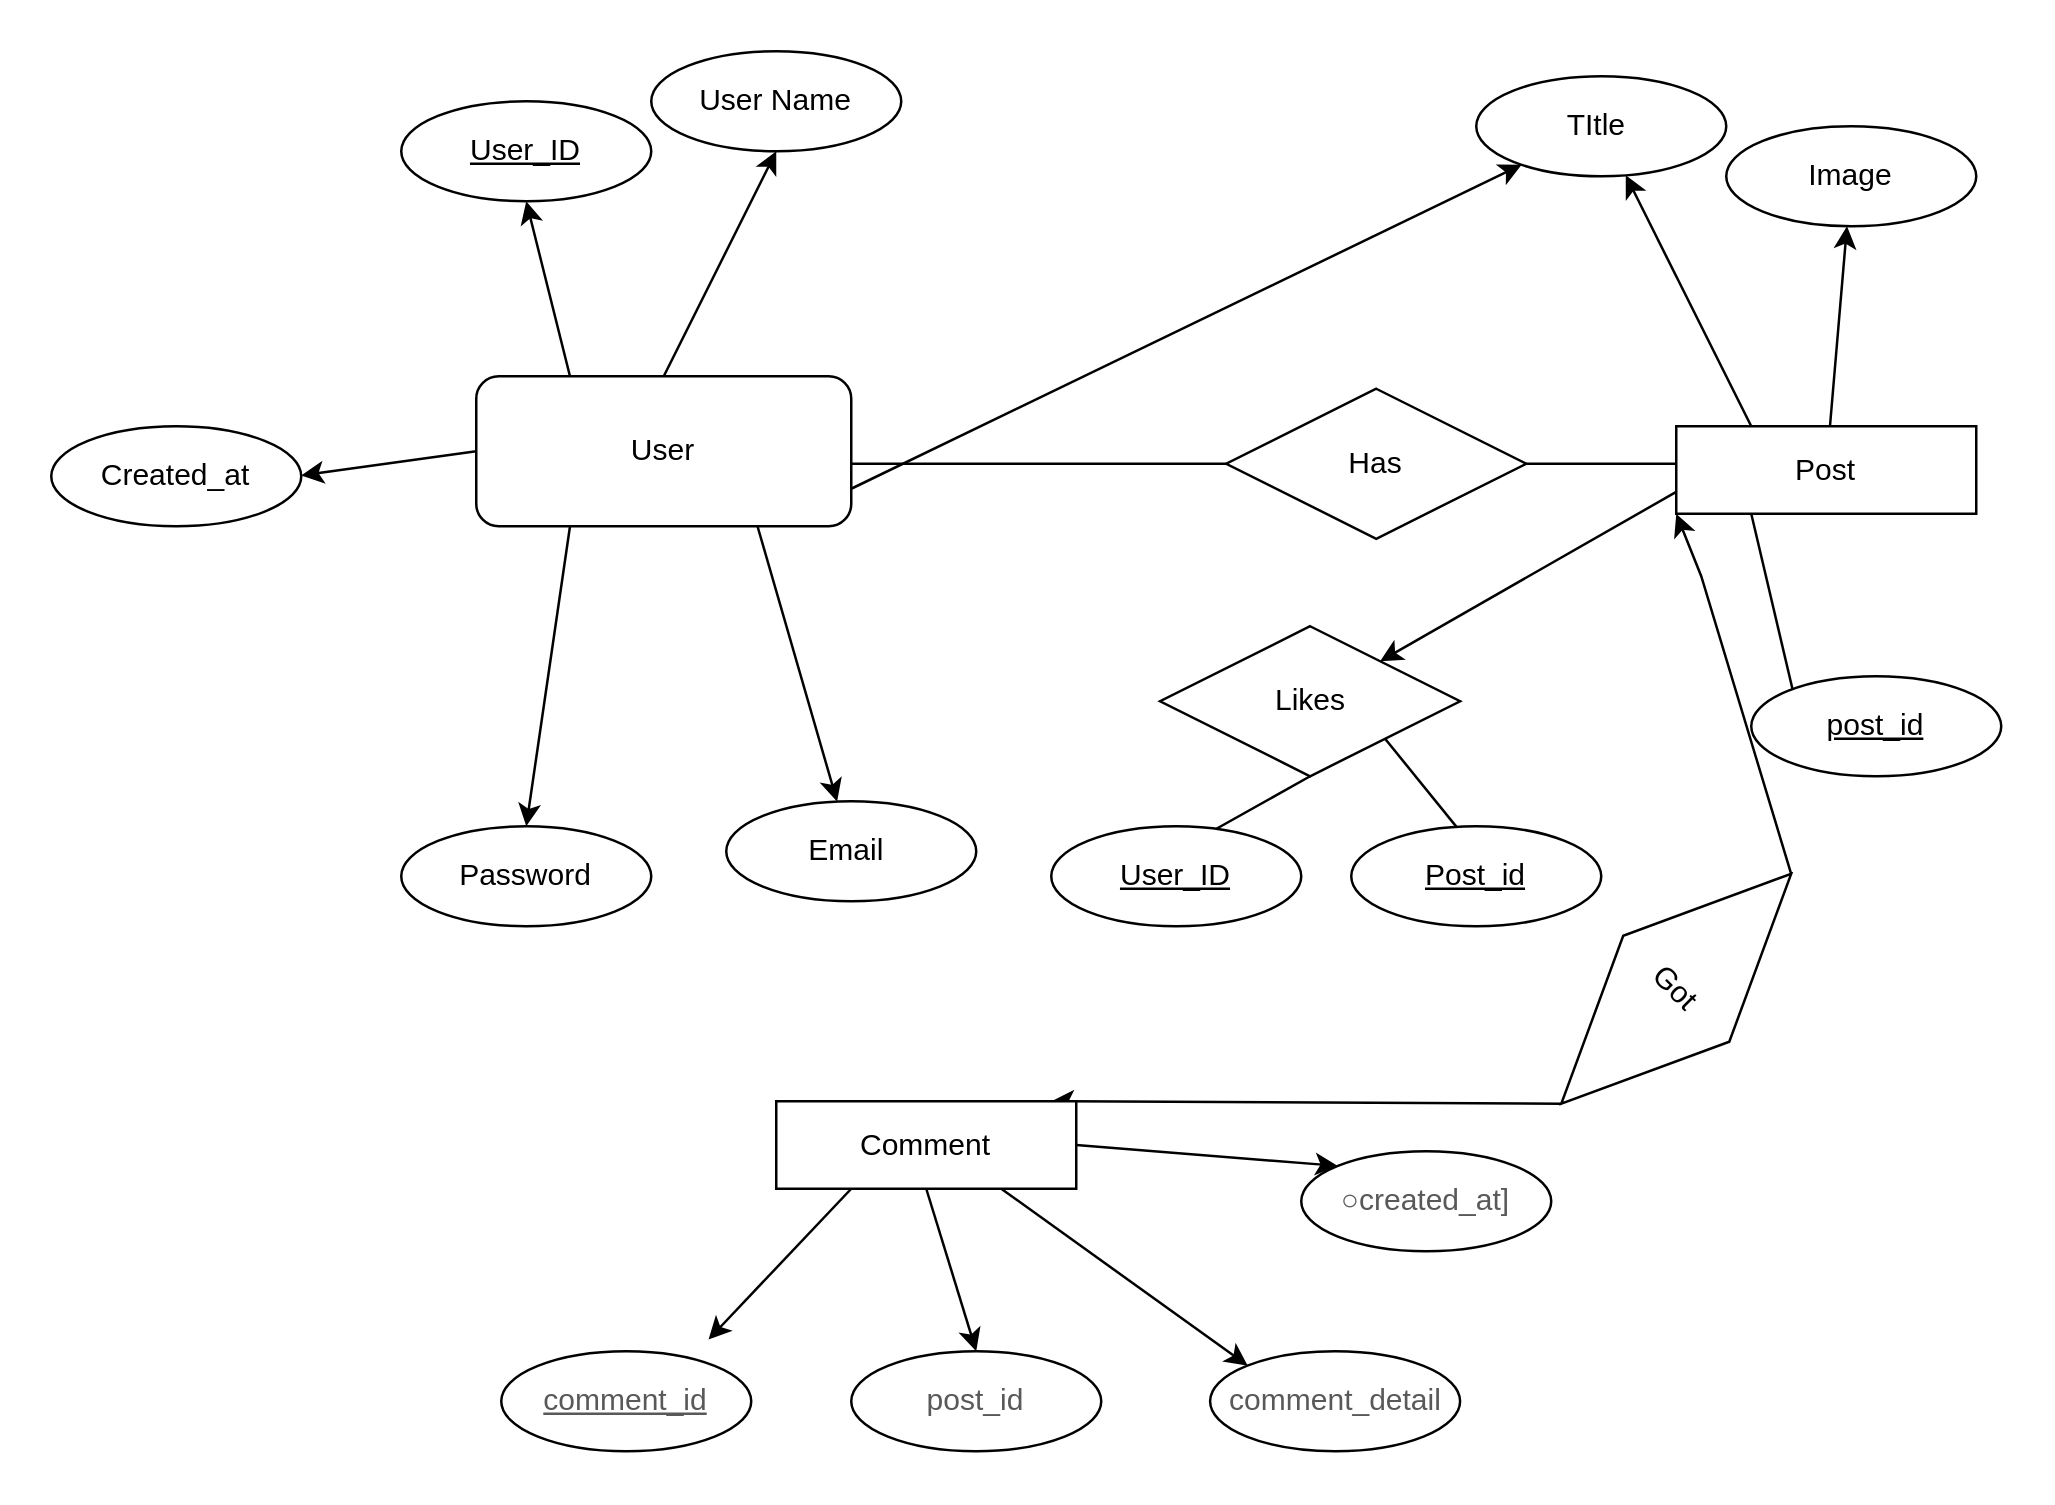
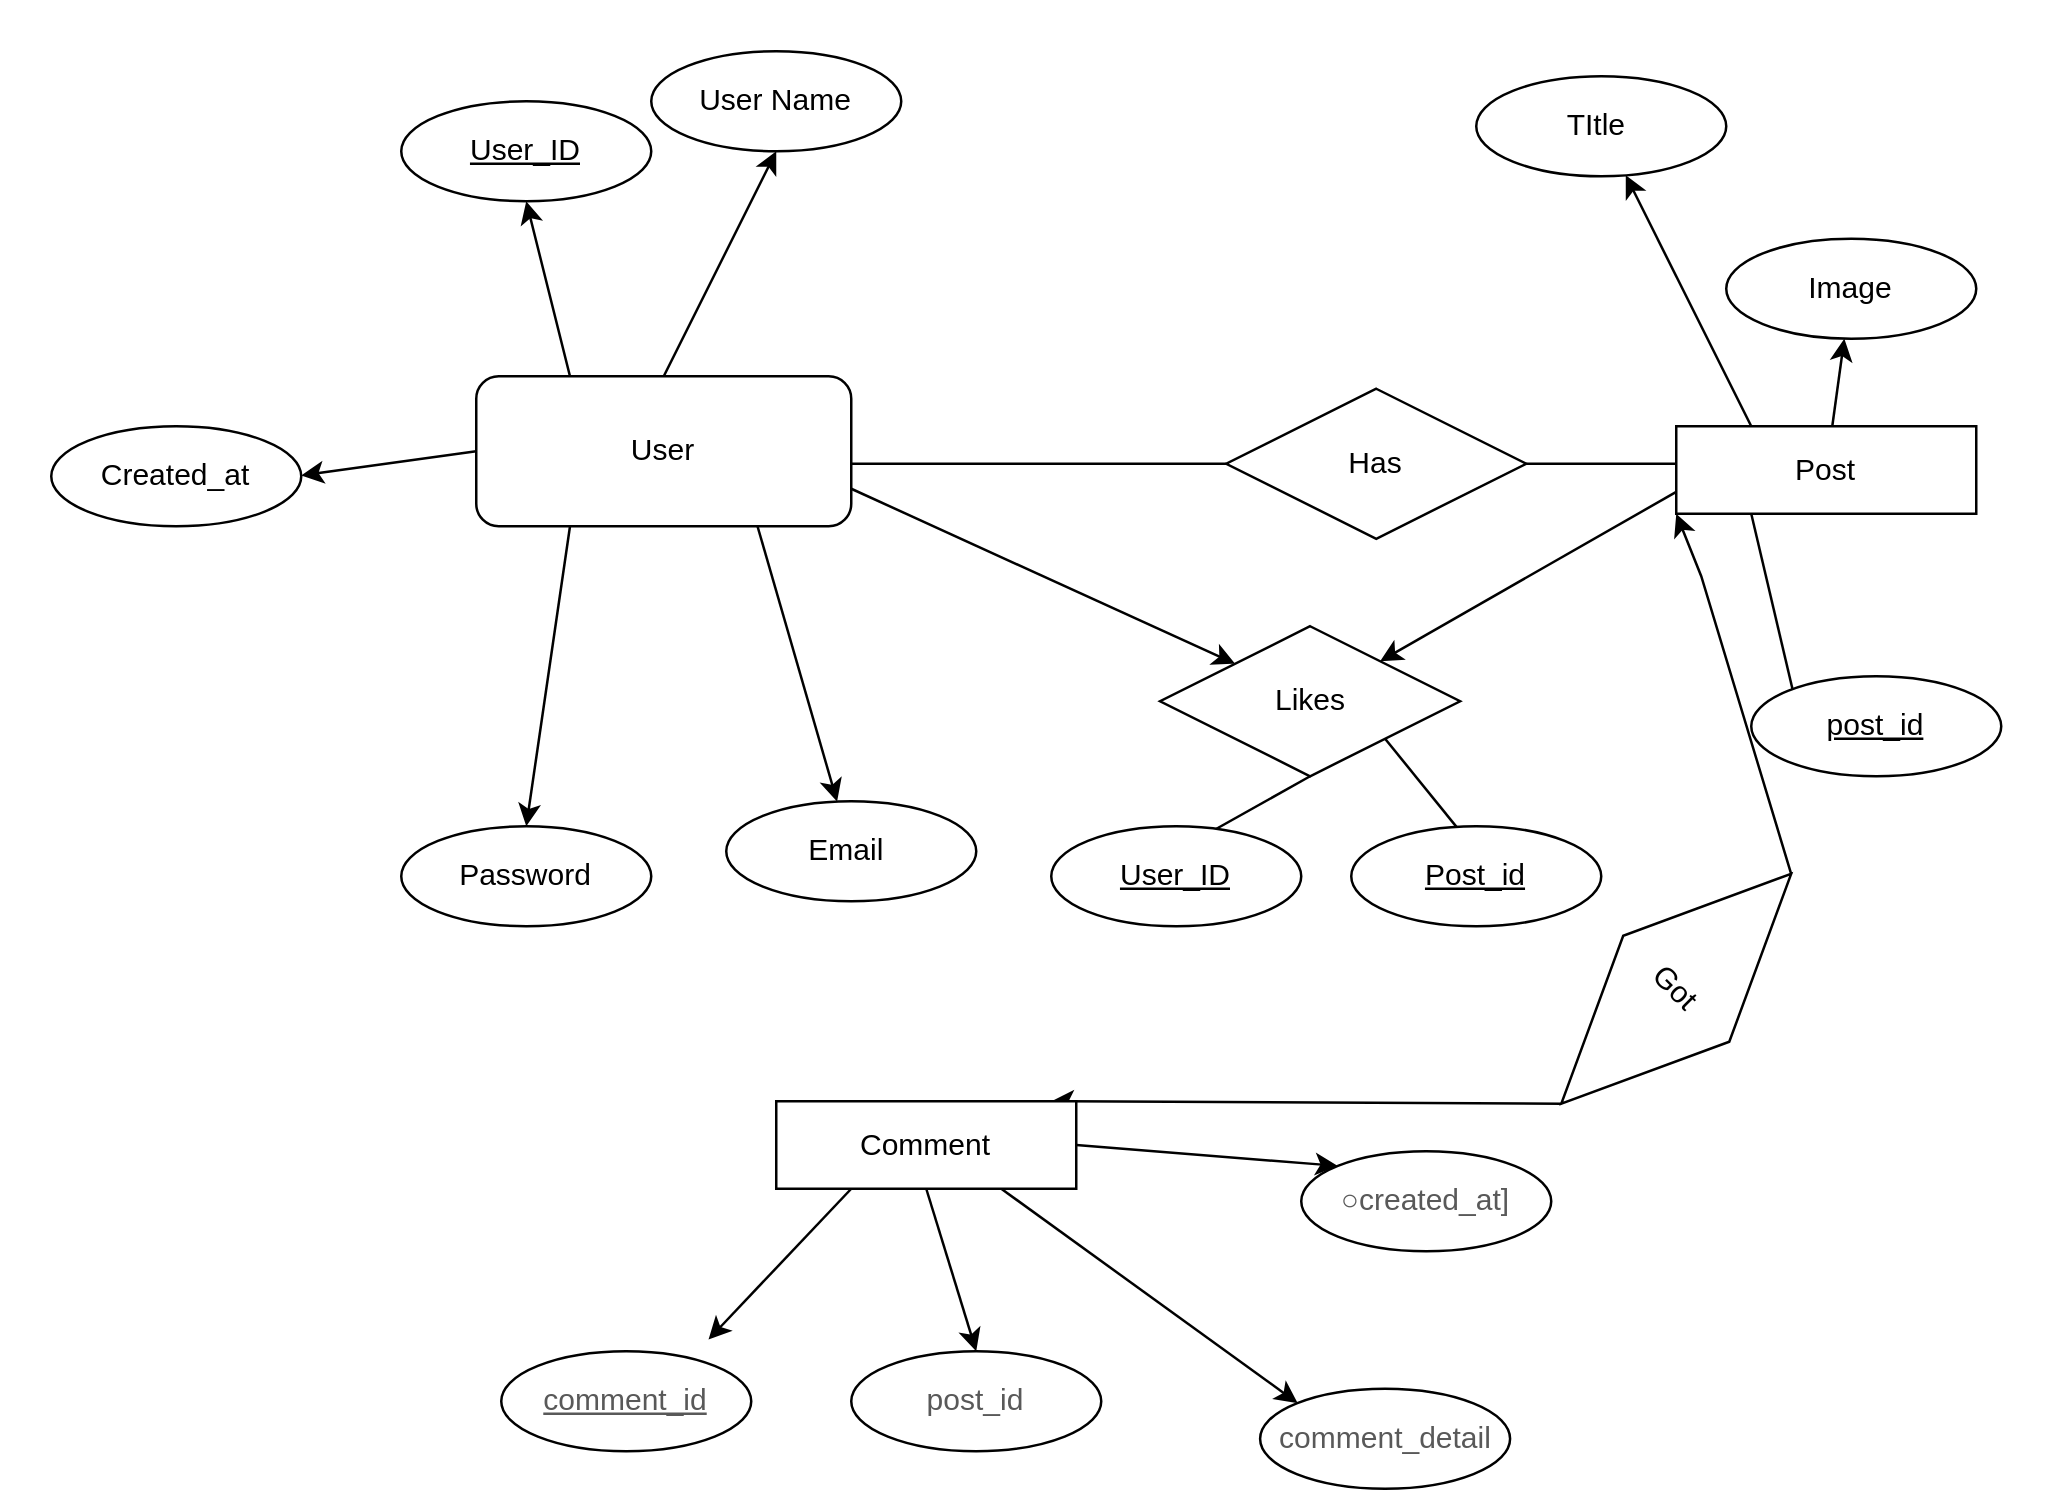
(1851, 176) -> (1851, 289)
(1210, 315) -> (1035, 573)
(1335, 1401) -> (1385, 1439)
